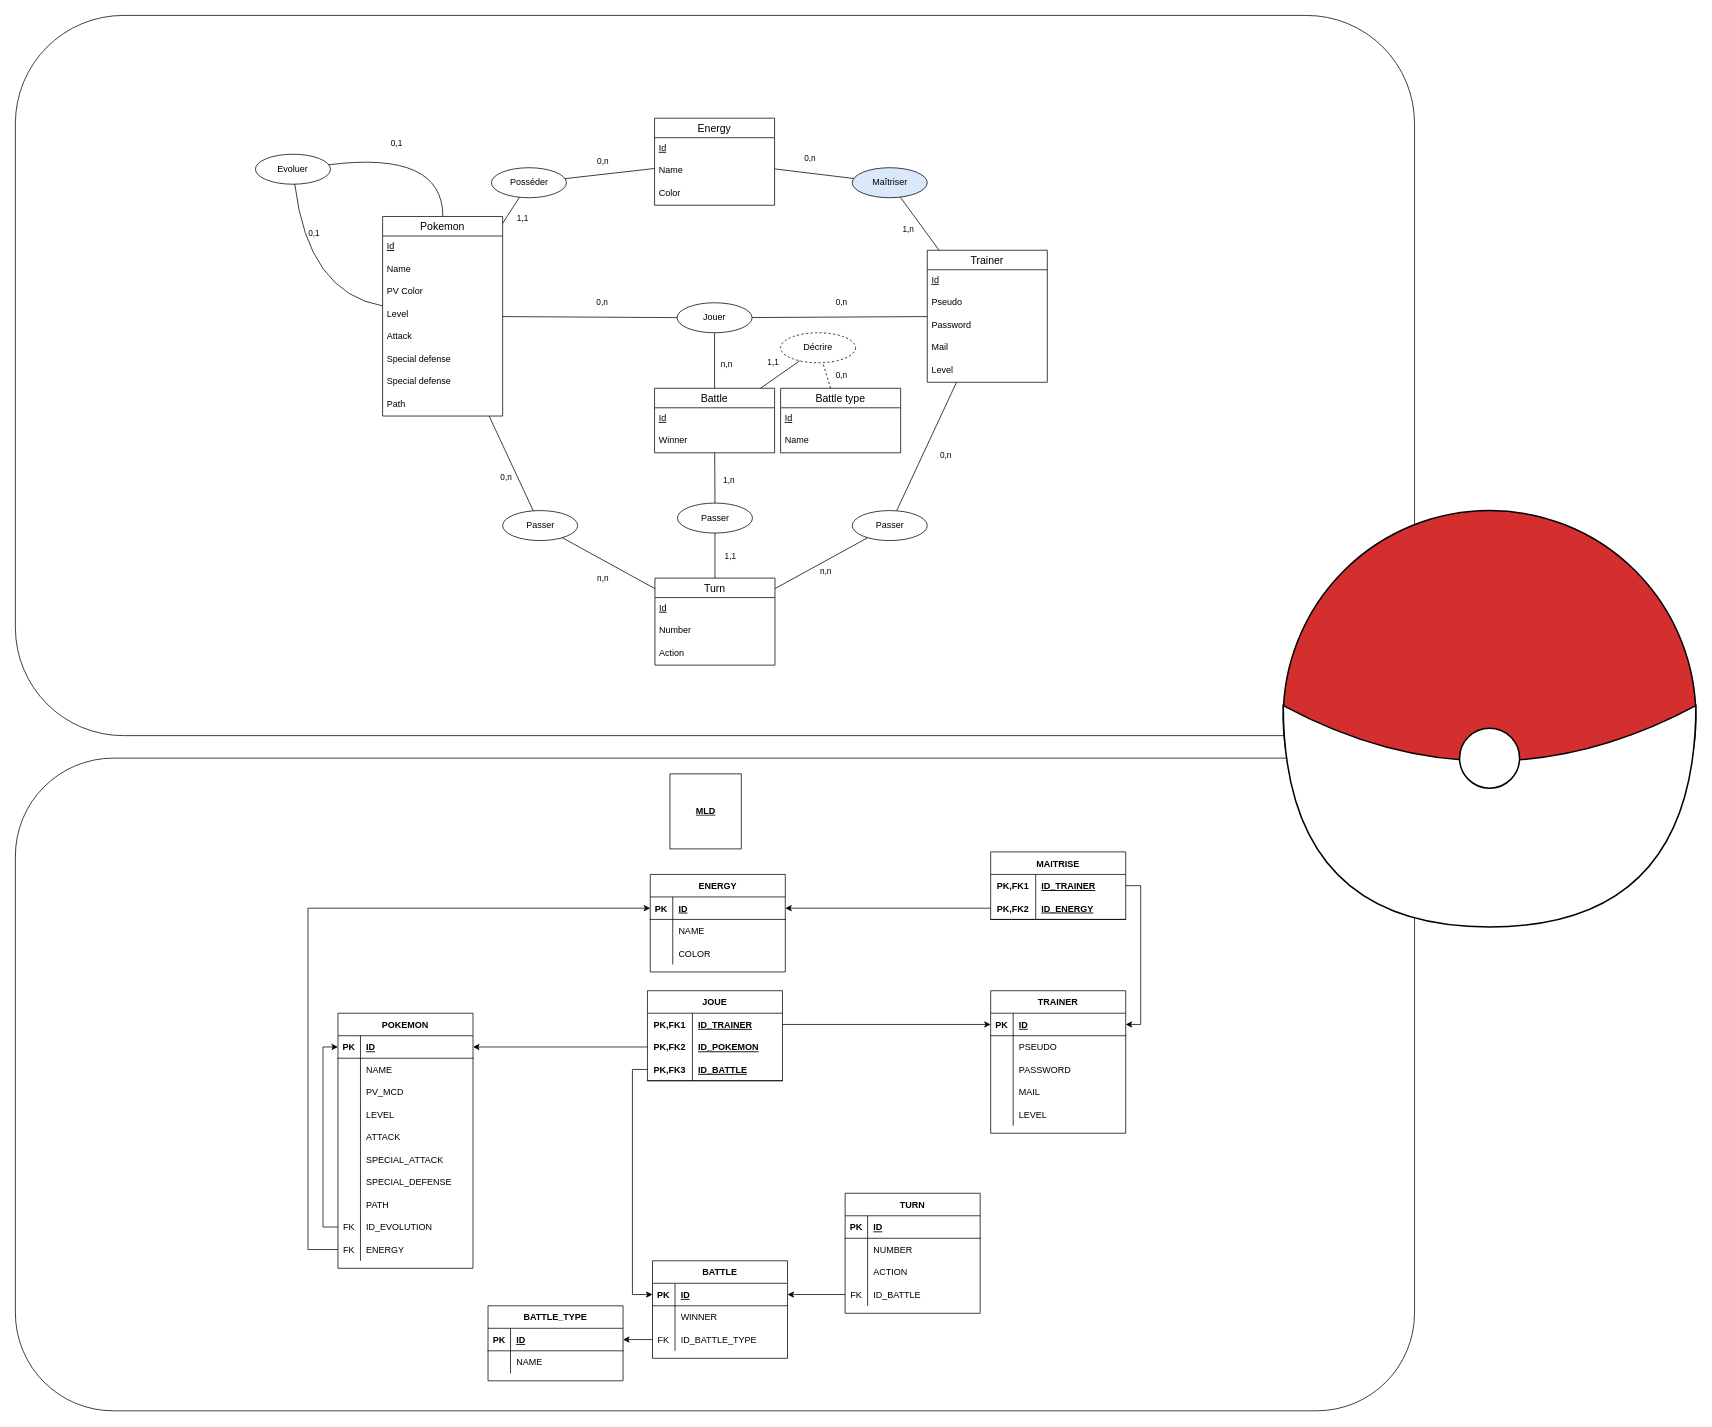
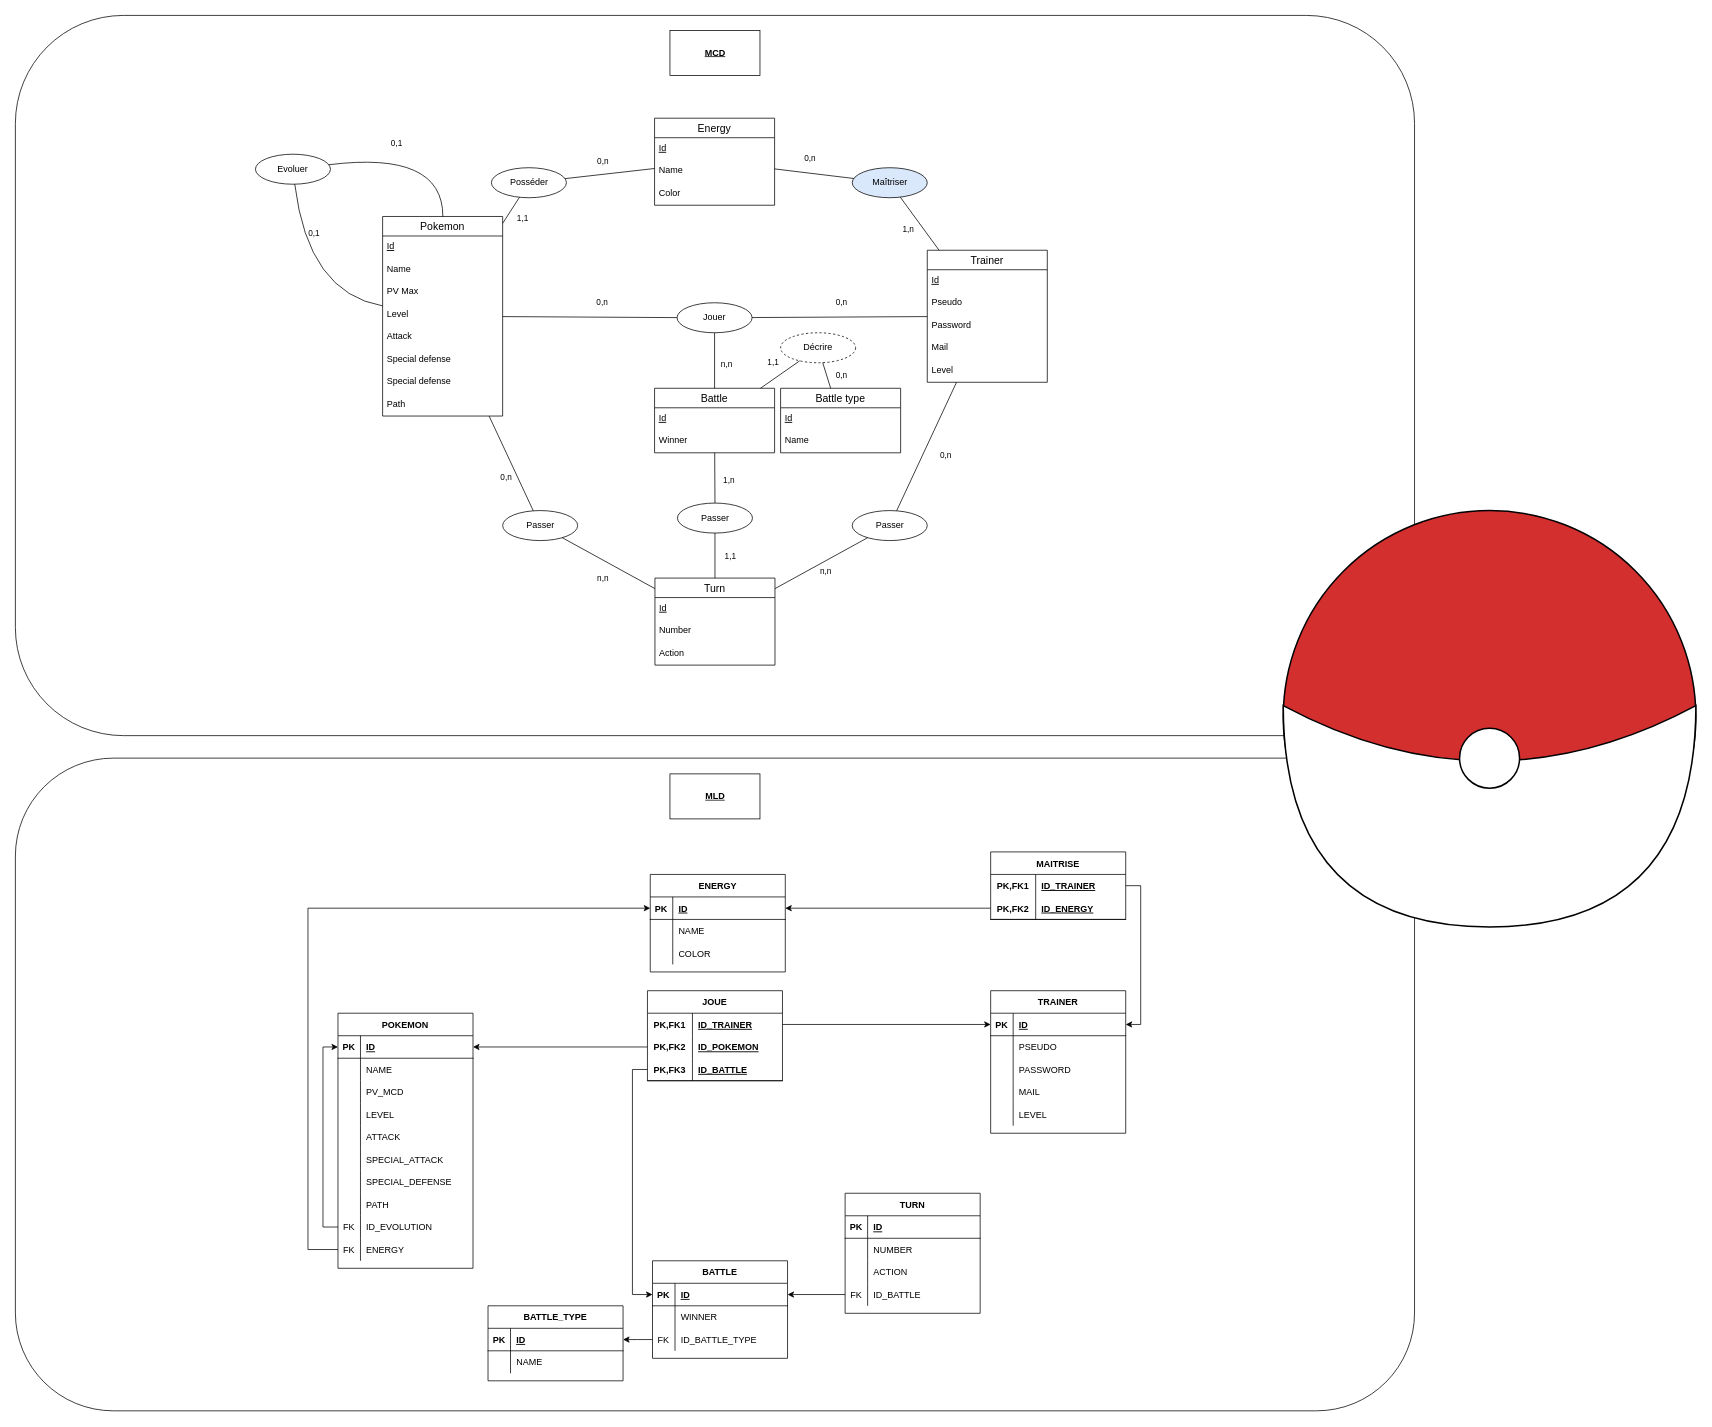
none -> (715, 53)
(404, 291) -> (401, 291)
(826, 375) -> (826, 375)
(705, 811) -> (715, 796)
